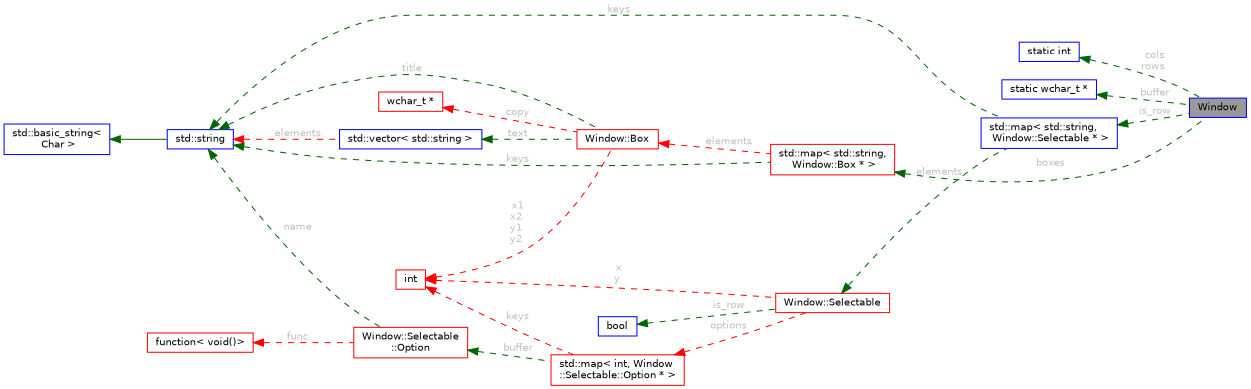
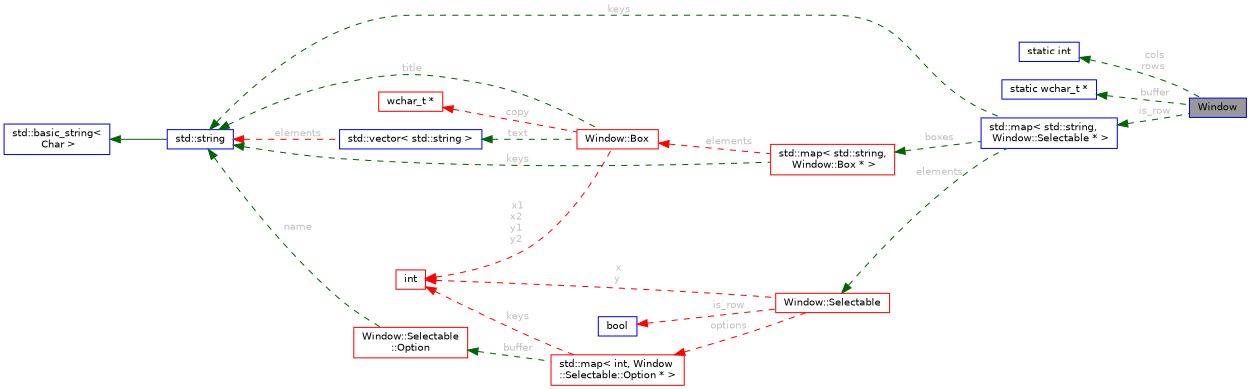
(1063, 179) -> (943, 146)
(711, 316) -> (711, 316)
(200, 343) -> none
